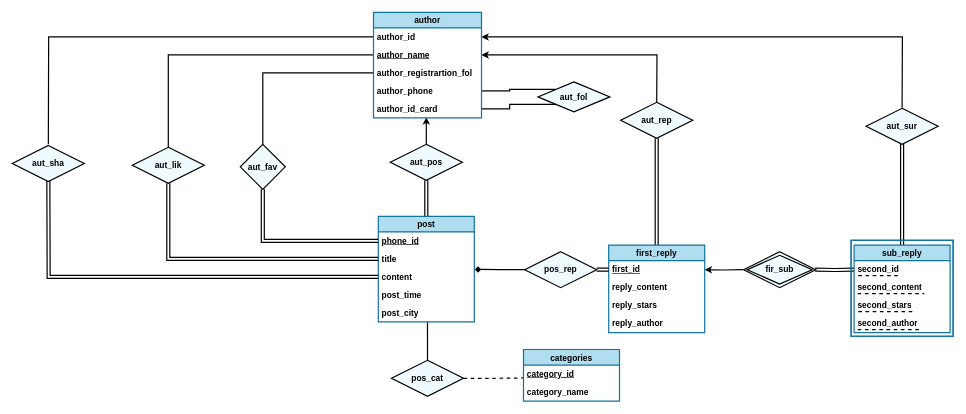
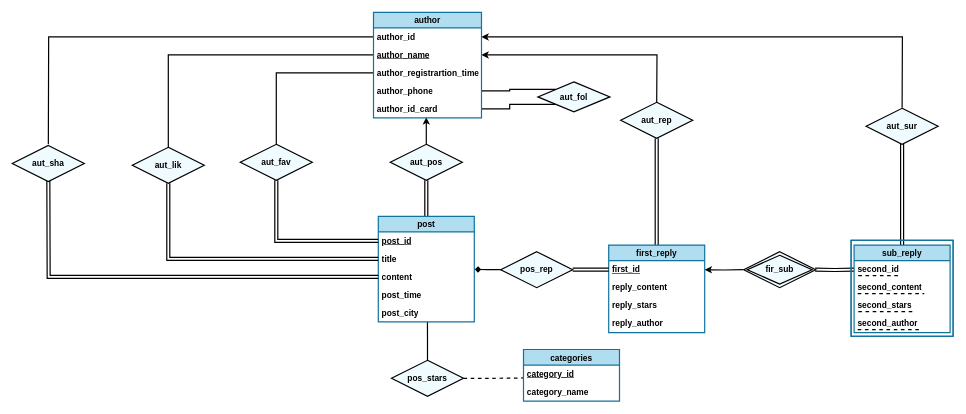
(428, 73) -> (428, 73)
(263, 167) -> (276, 162)
(400, 241) -> (397, 241)
(561, 270) -> (537, 270)
(428, 378) -> (428, 378)
